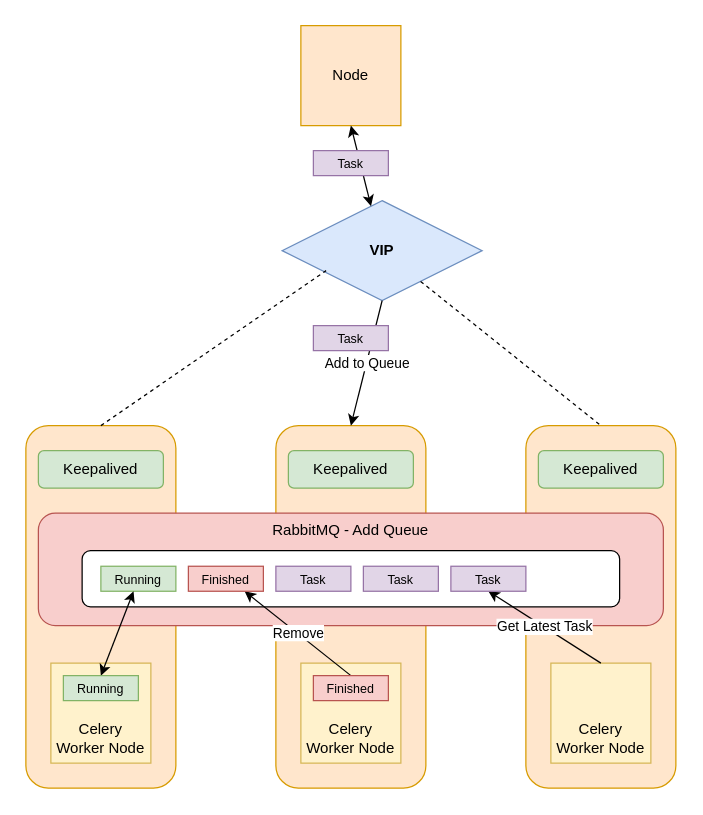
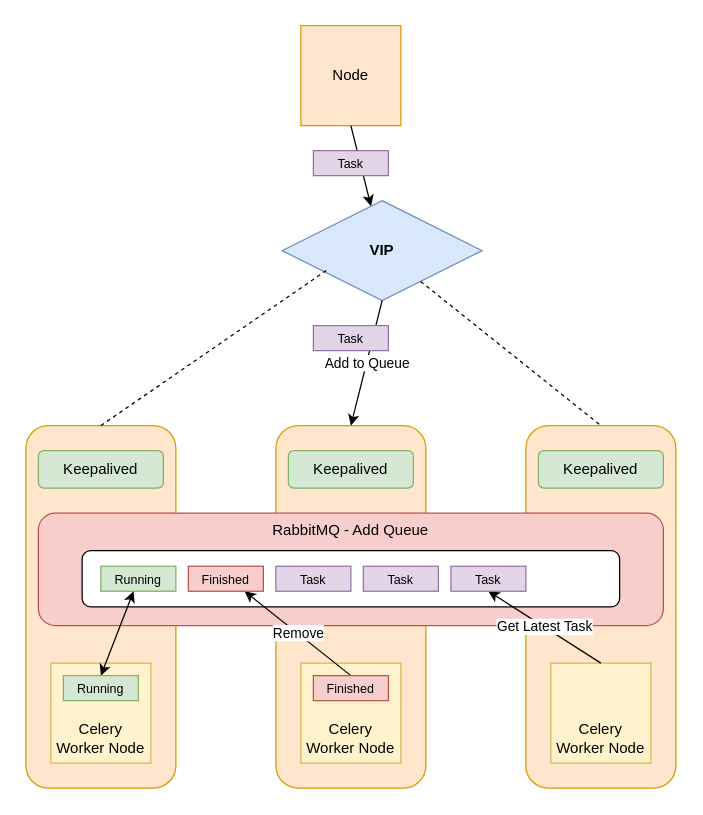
(353, 135) -> (352, 131)
